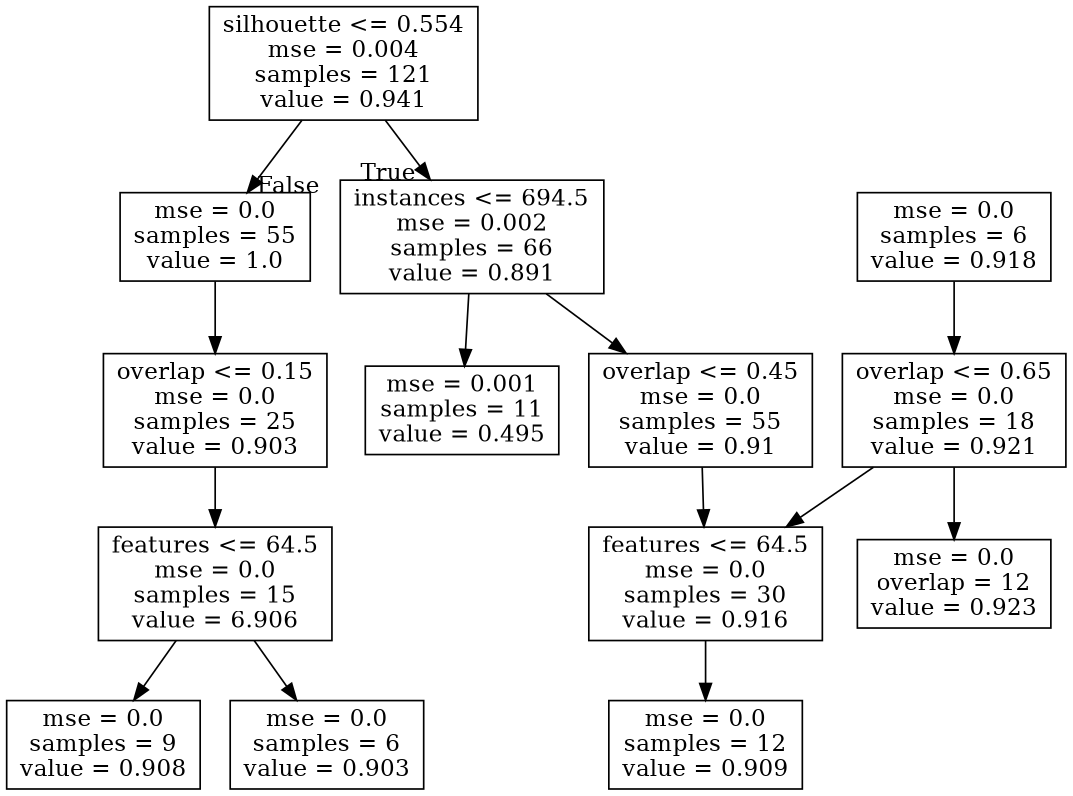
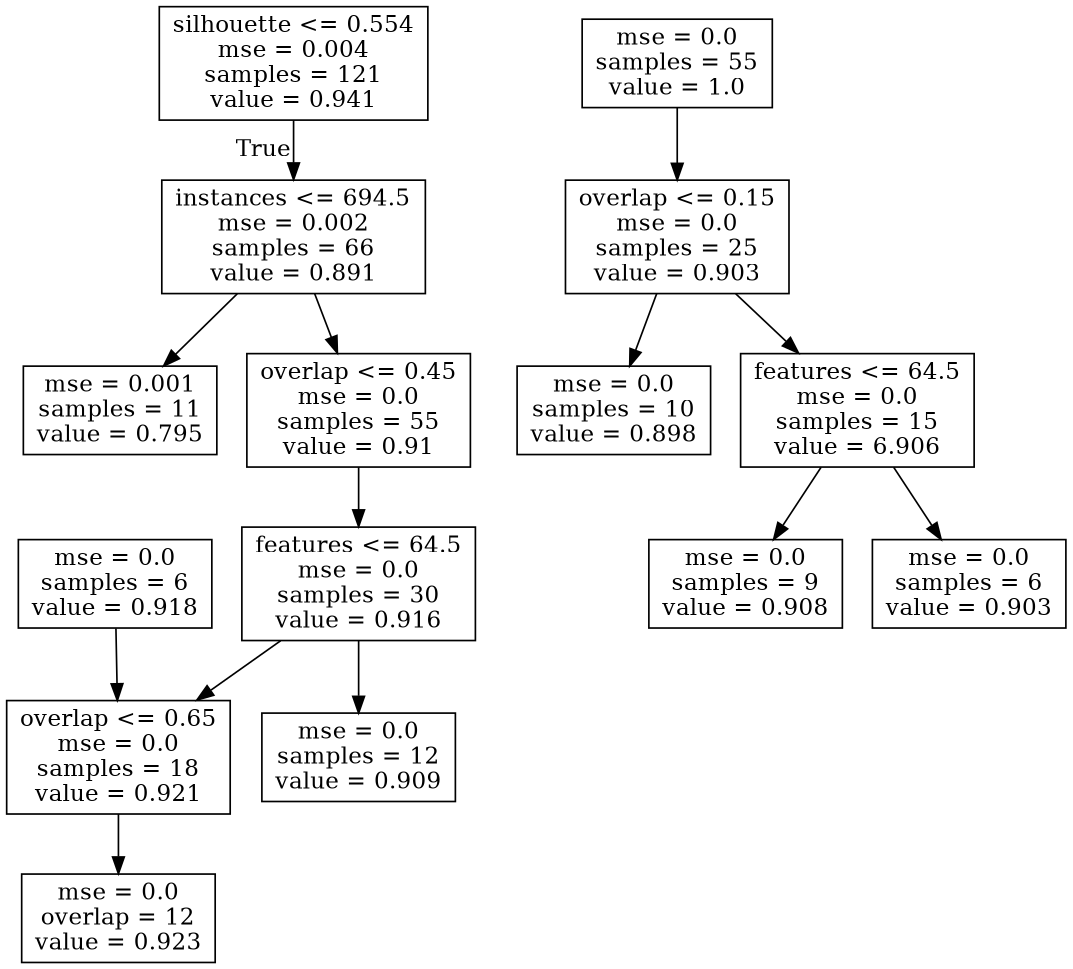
(280, 150) -> none
(462, 410) -> (120, 410)
none -> (614, 410)
(837, 492) -> (246, 665)
